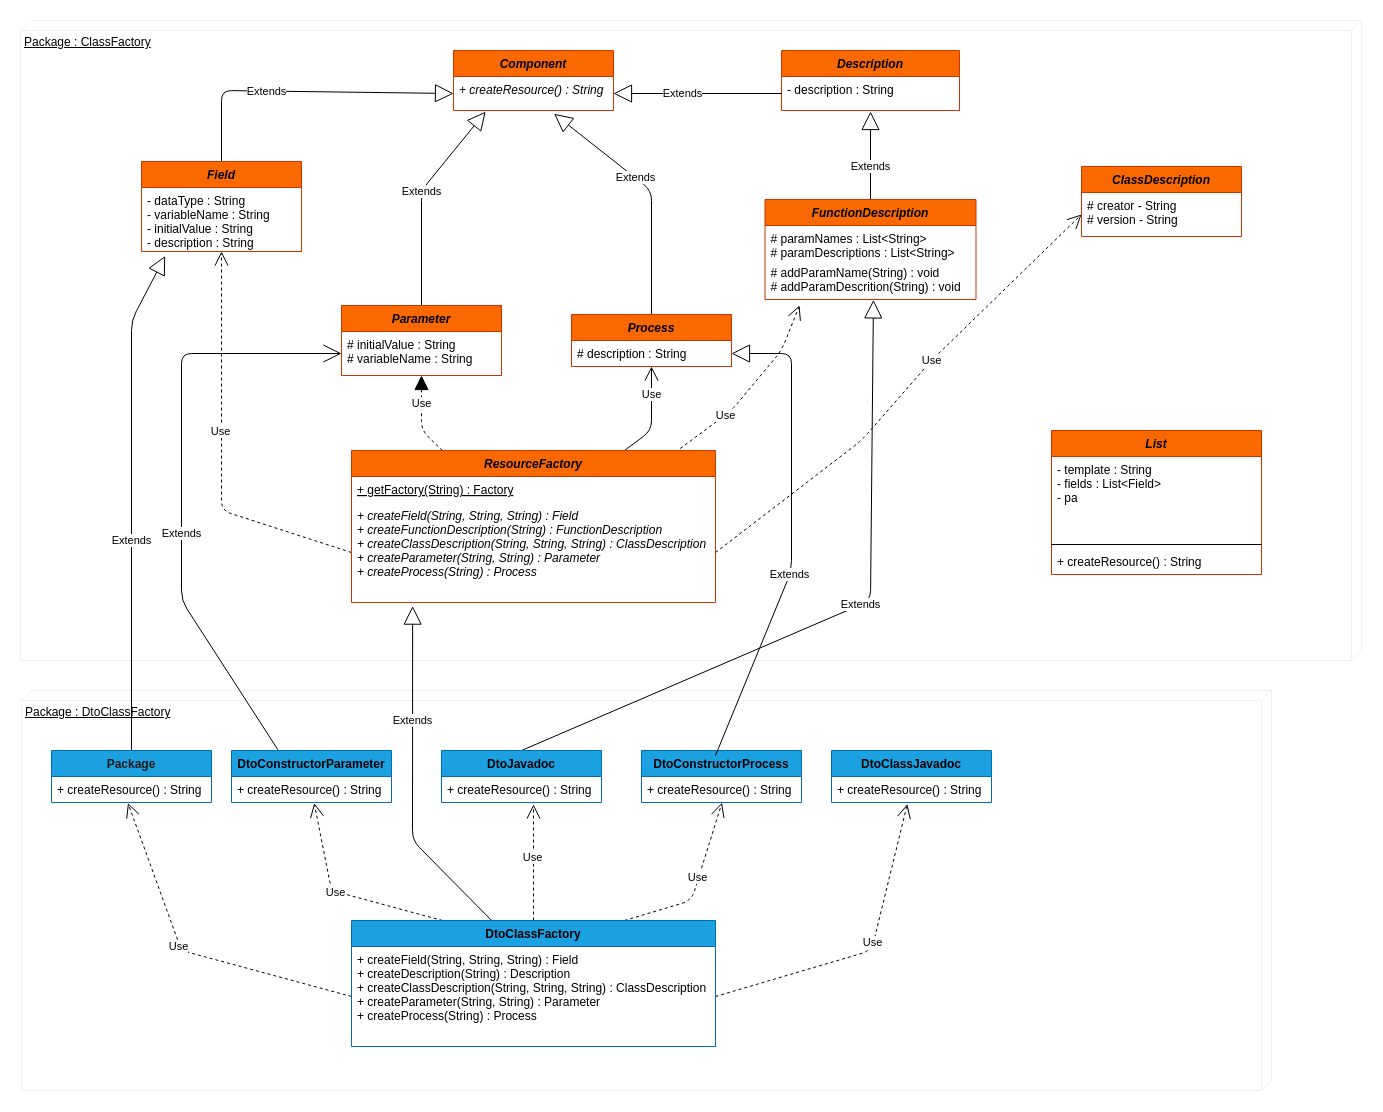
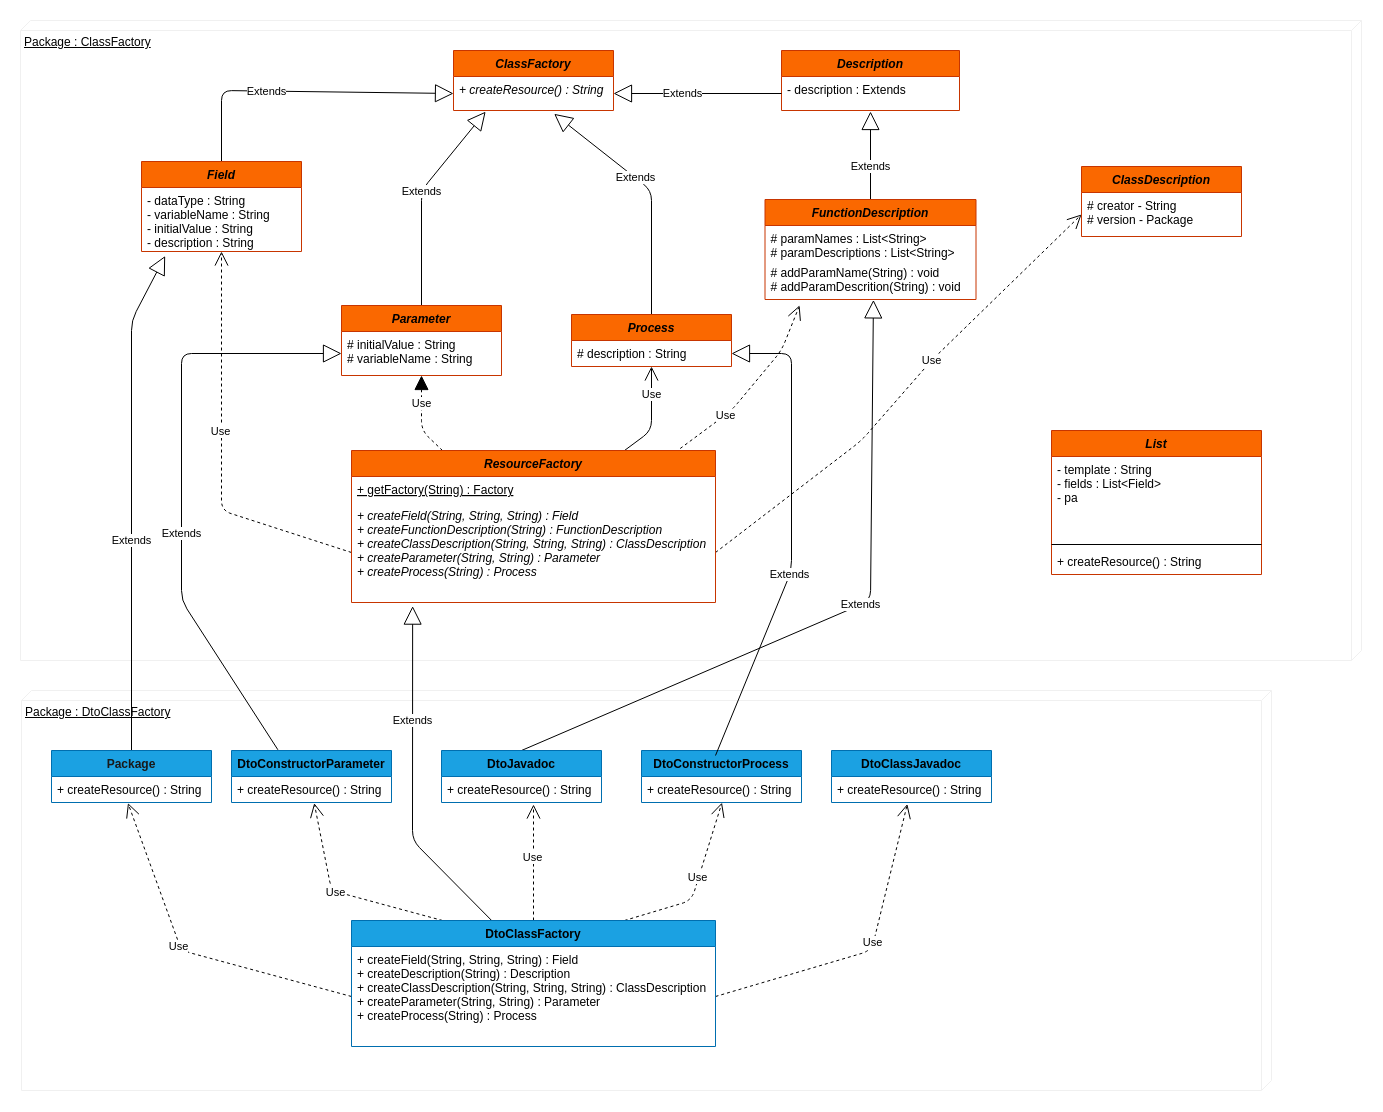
(533, 64) -> (533, 64)
(850, 90) -> (855, 90)
(1141, 206) -> (1141, 206)
(330, 354) -> (322, 354)
